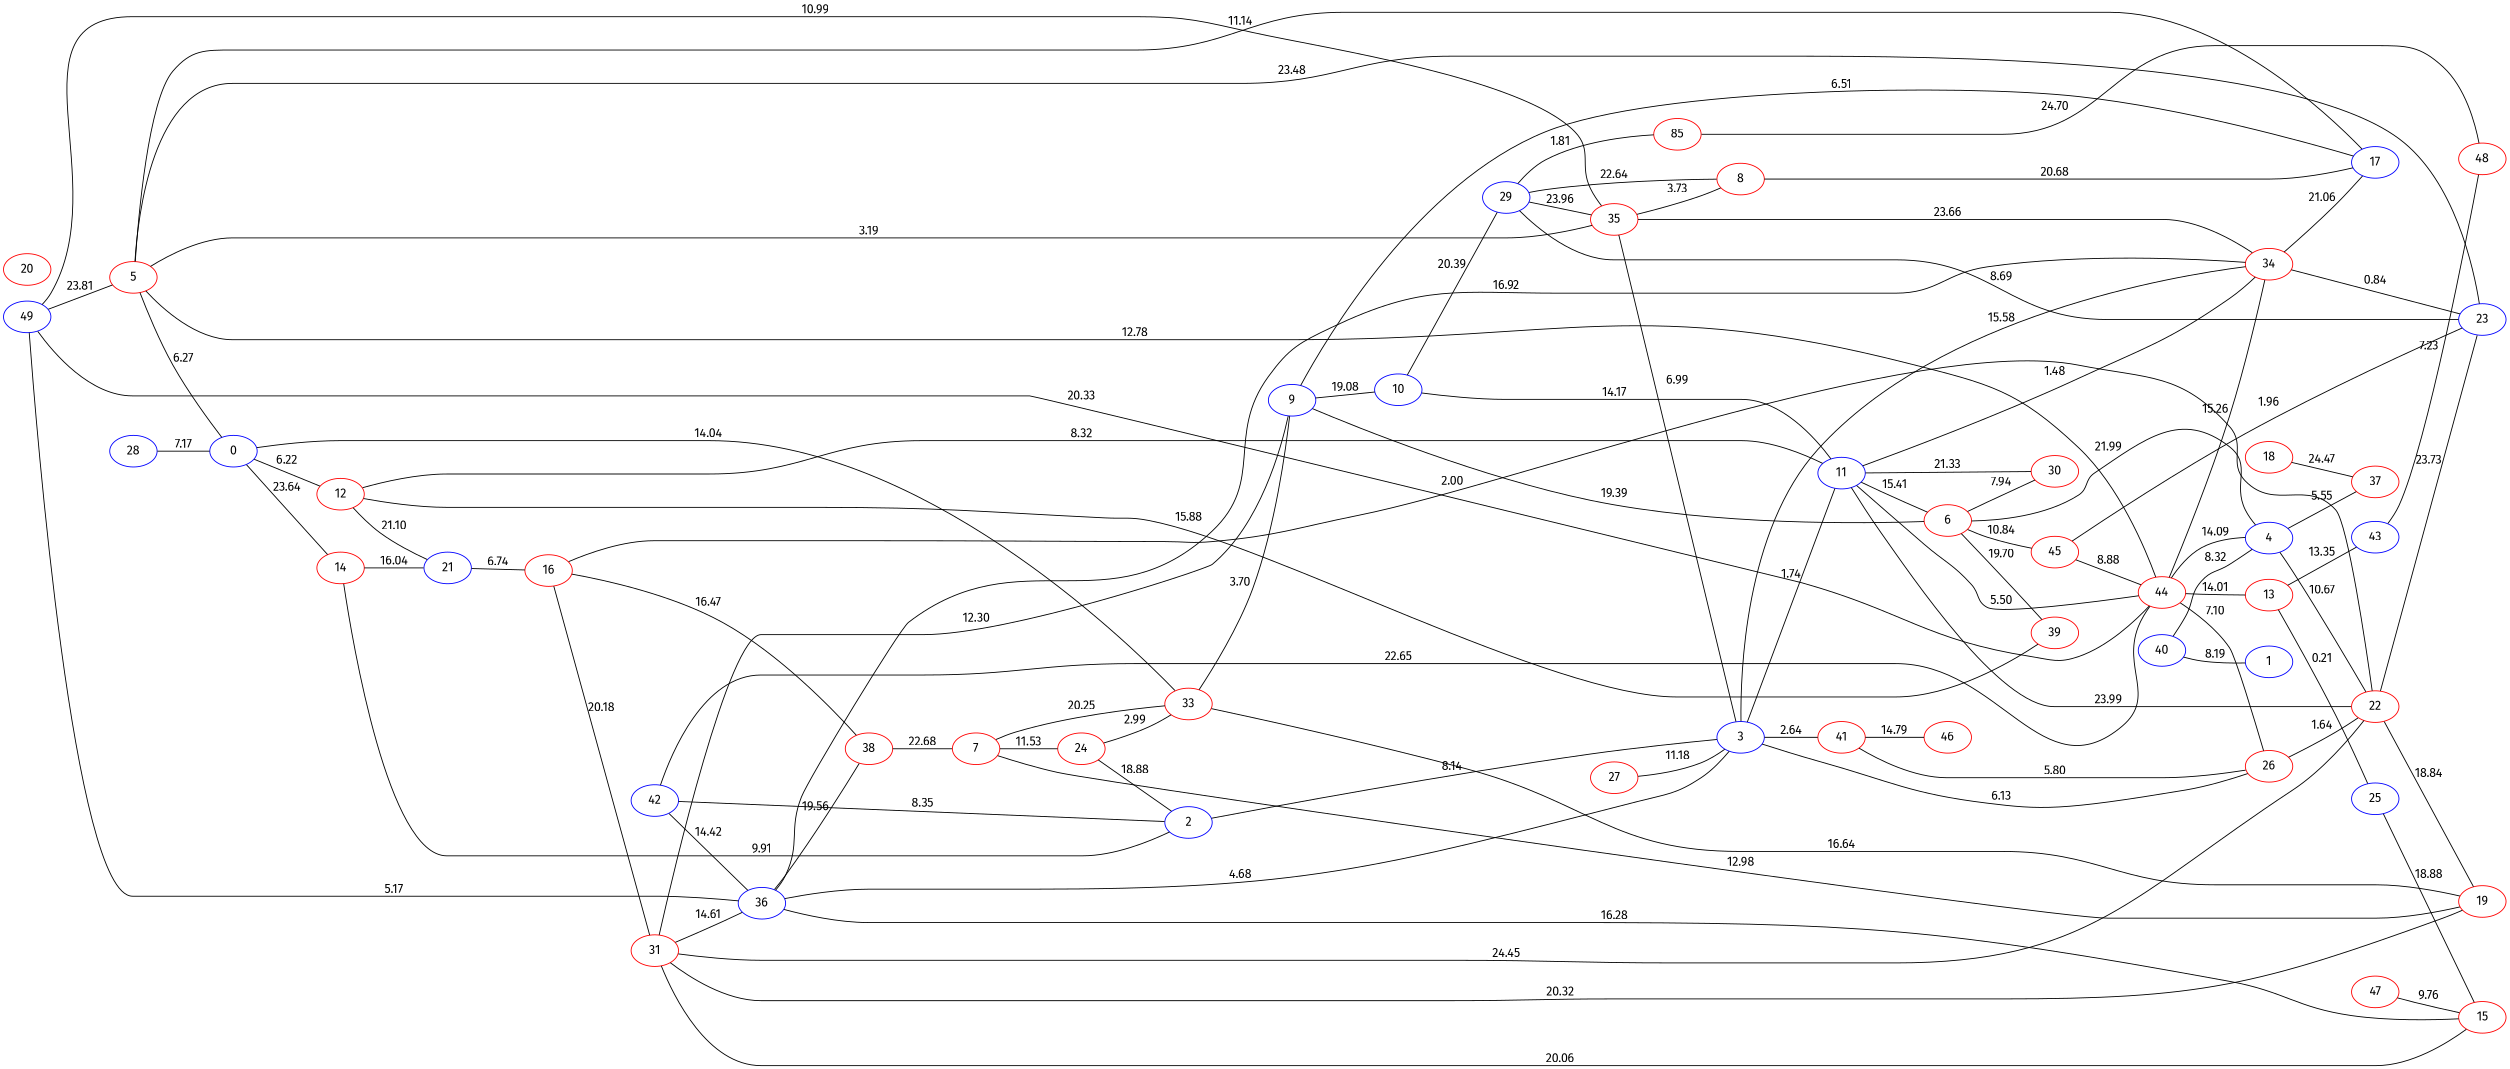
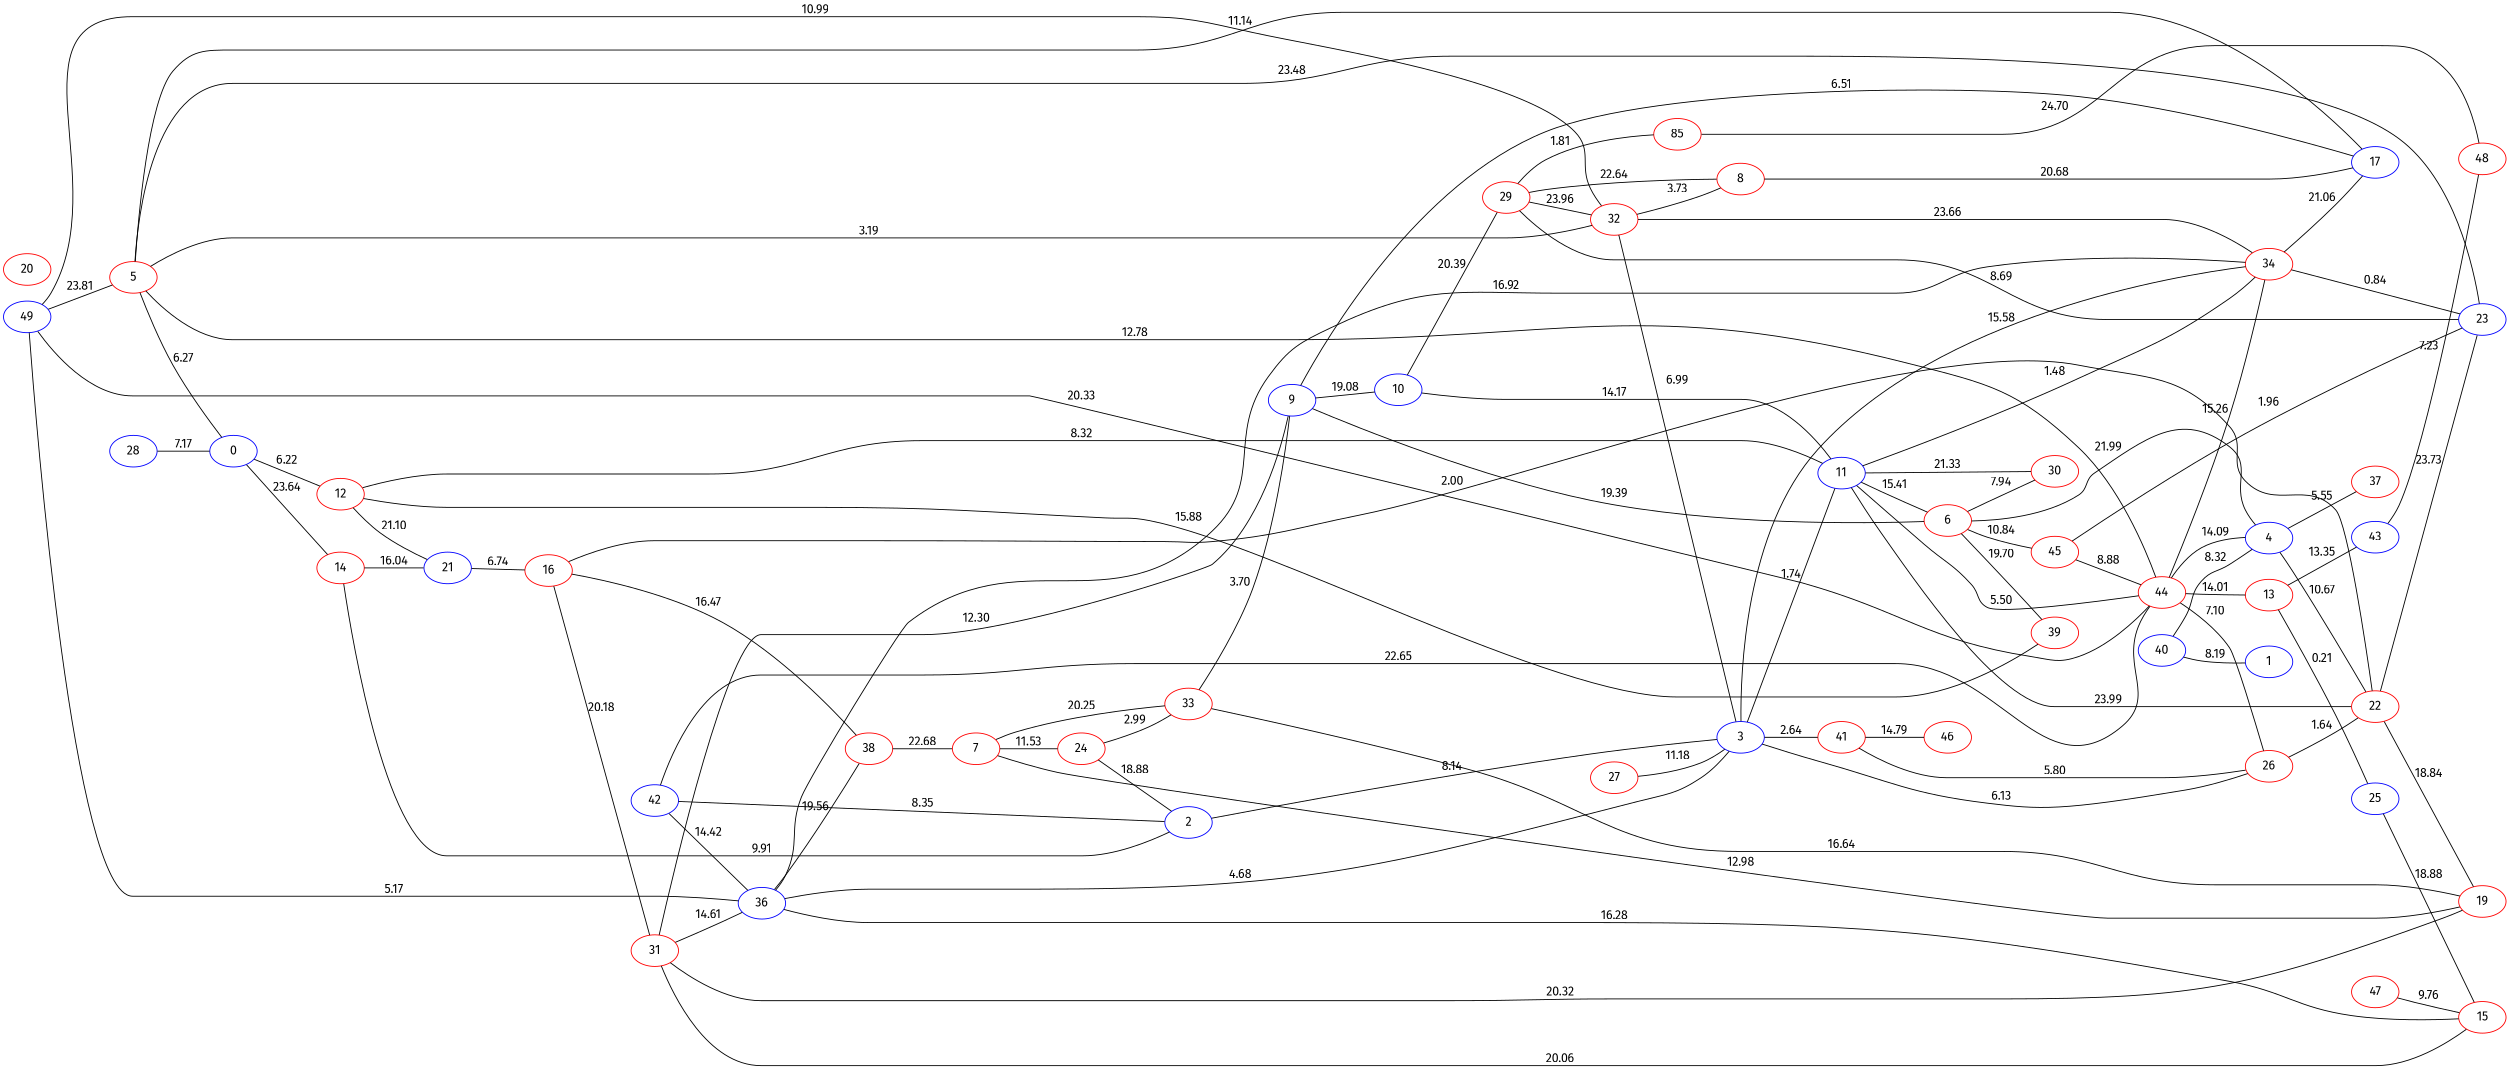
(1506, 198) -> (1506, 198)
(1614, 219) -> (1614, 219)
(753, 445) -> none
(2269, 457) -> none
(1558, 961) -> none
